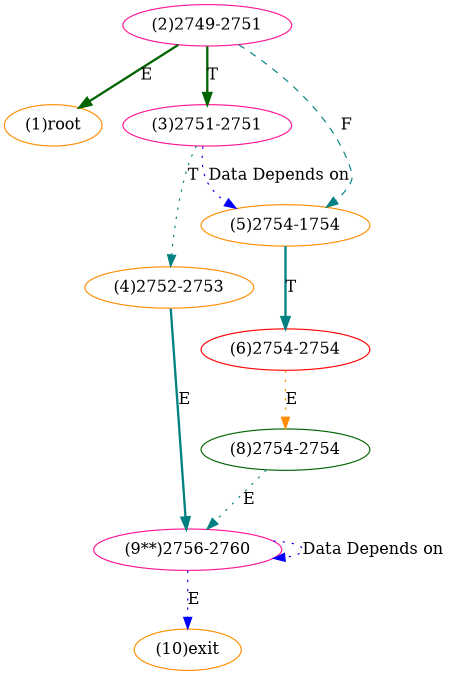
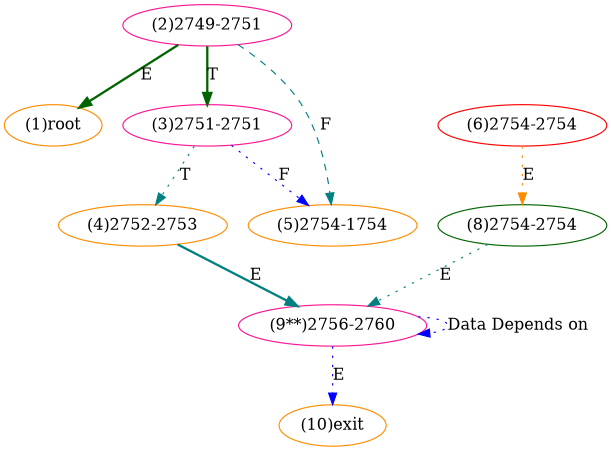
(279, 175) -> (284, 175)
(285, 282) -> none
